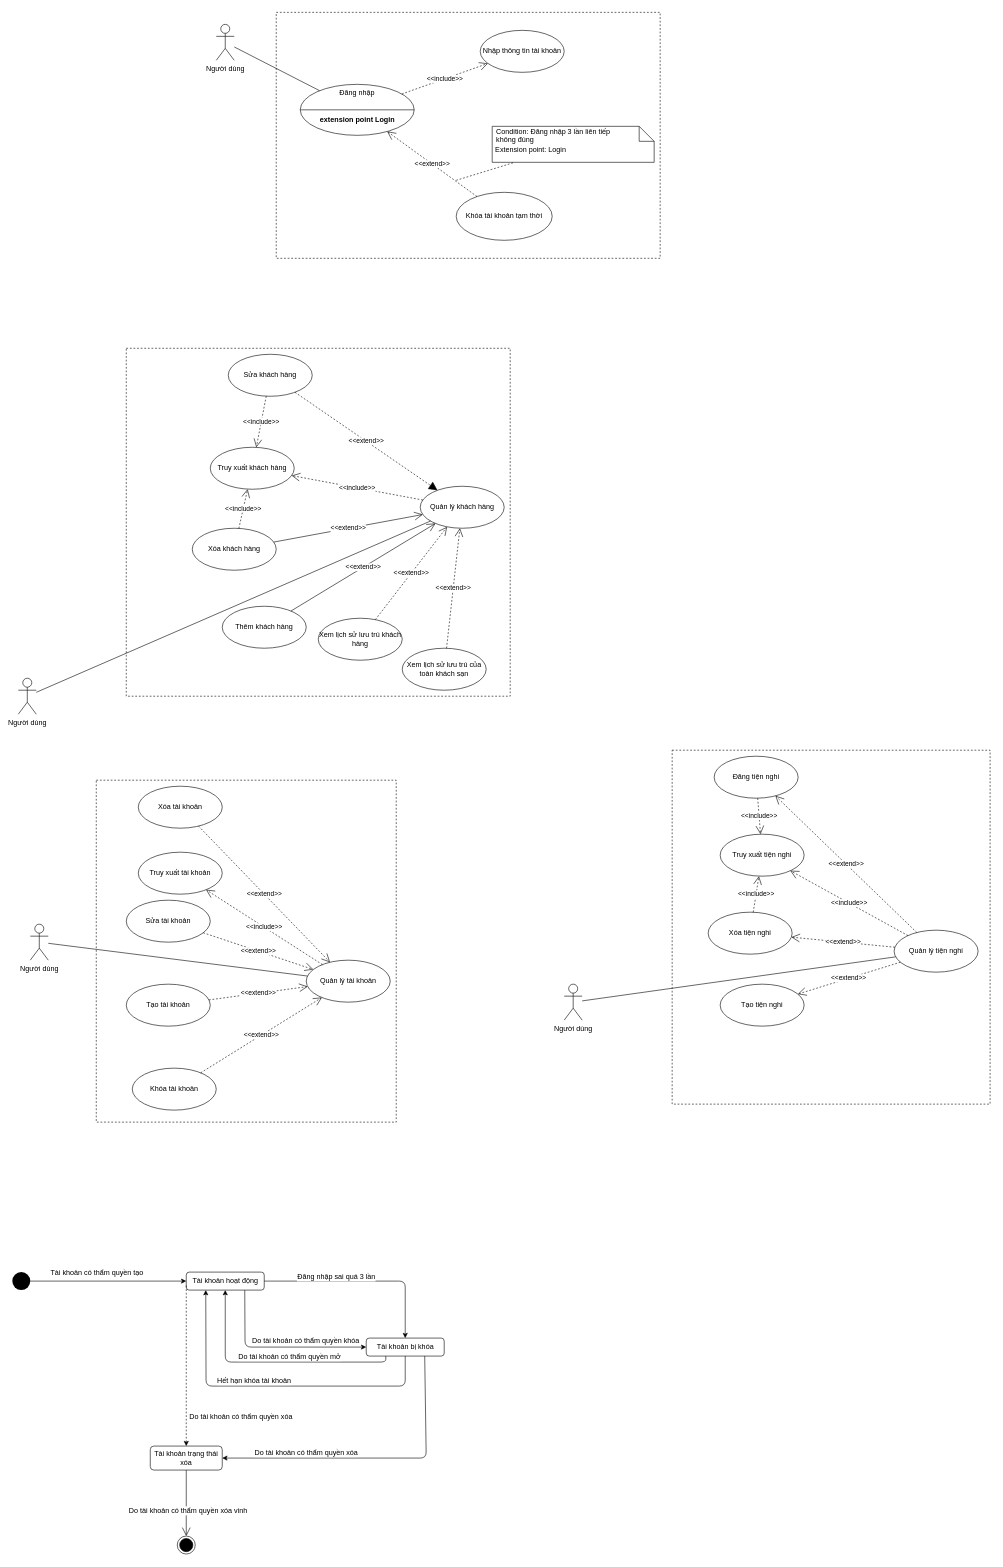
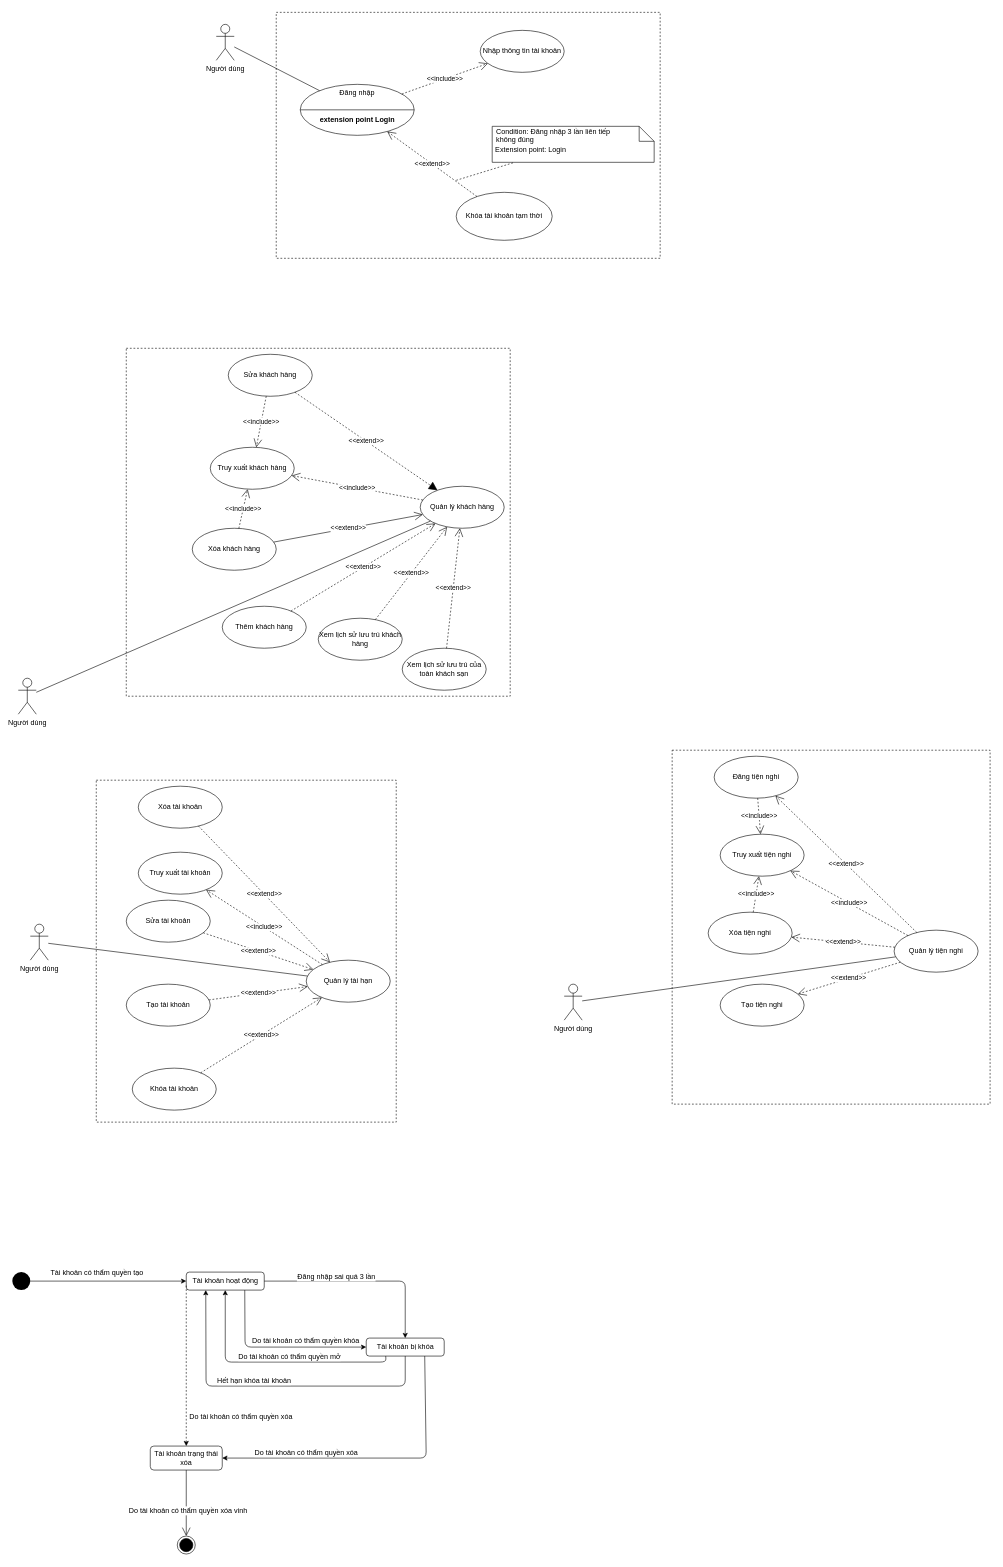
(324, 591) -> (324, 591)
(348, 981) -> (348, 981)
